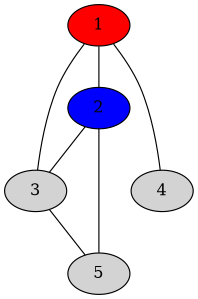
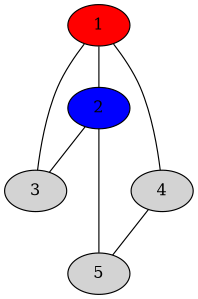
(67, 232) -> (131, 232)
